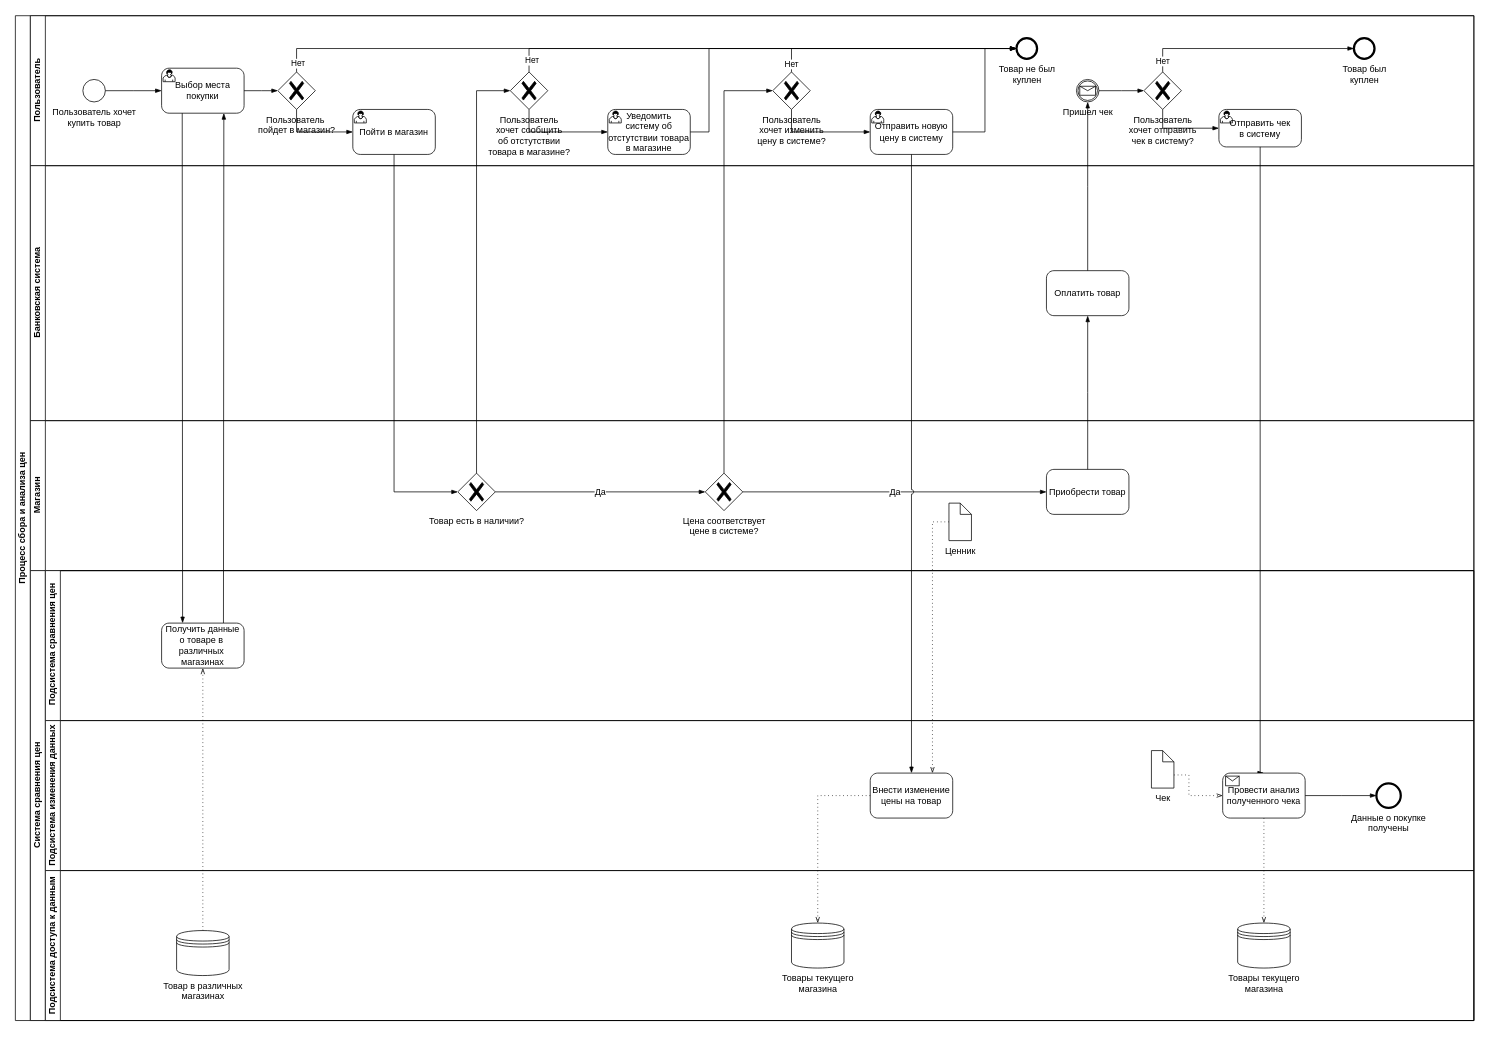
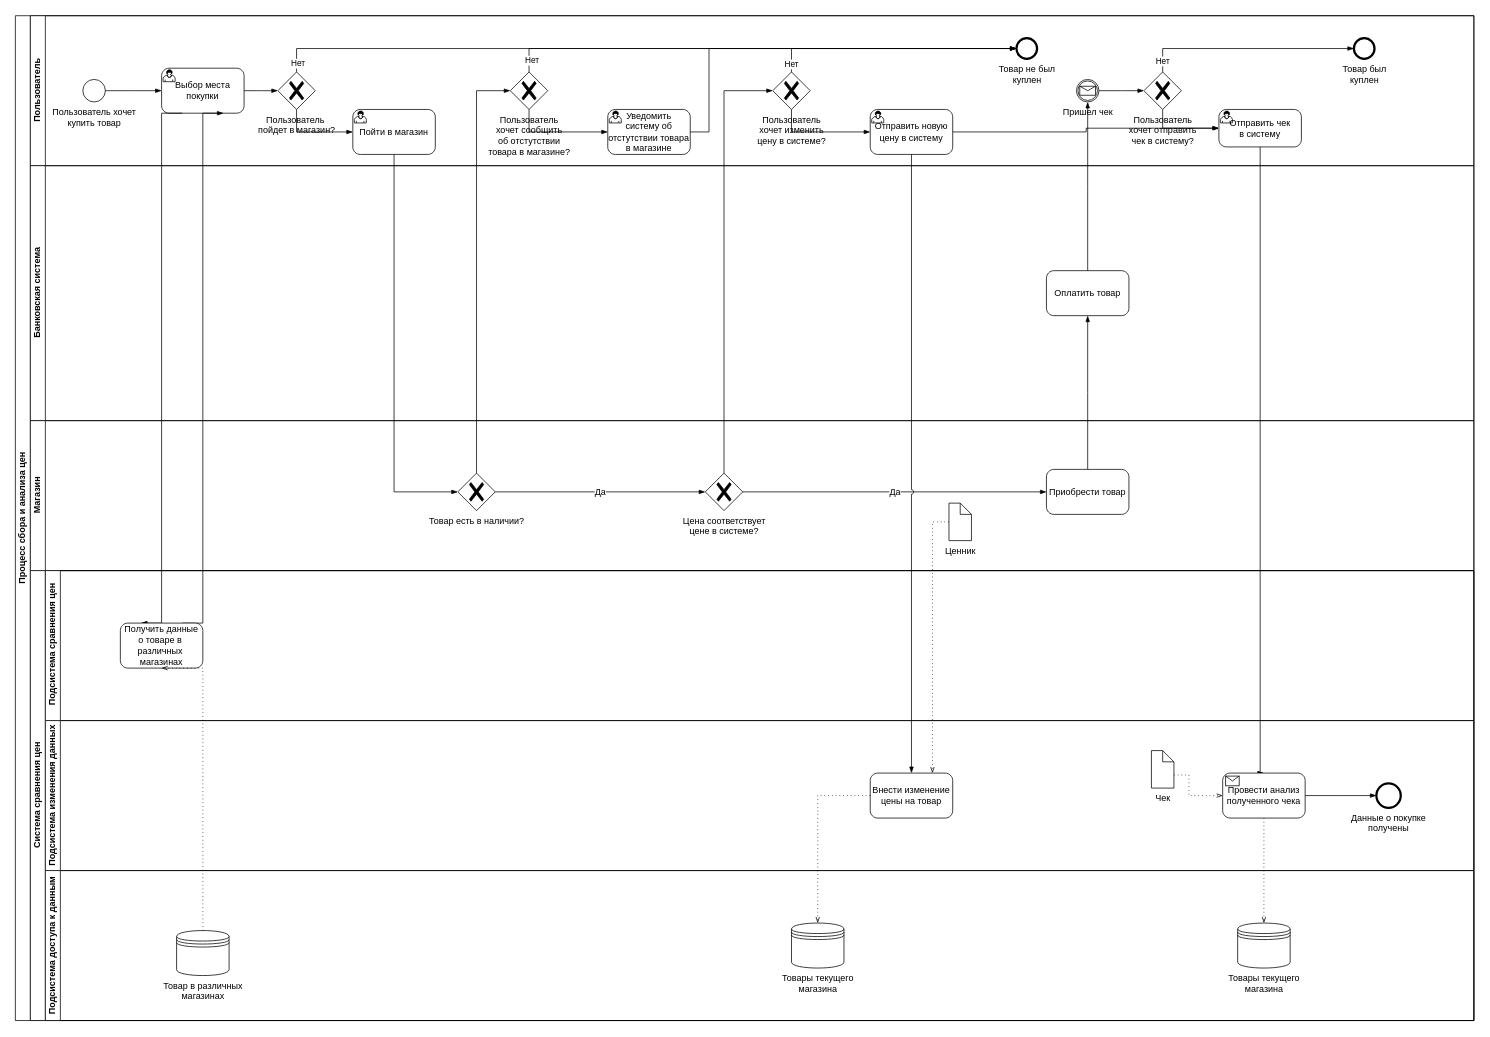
(985, 92) -> (1072, 132)
(203, 645) -> (162, 645)
